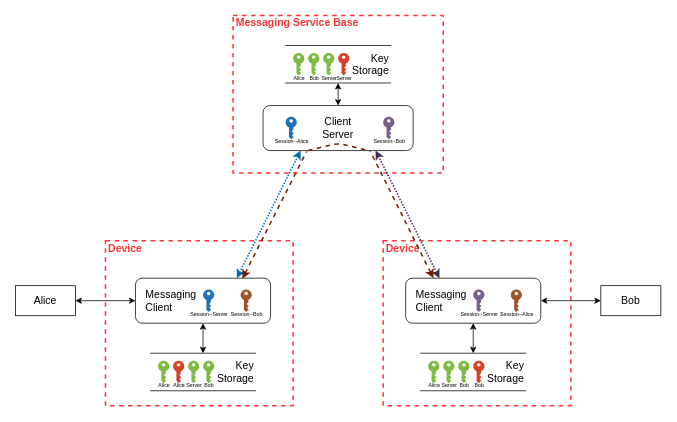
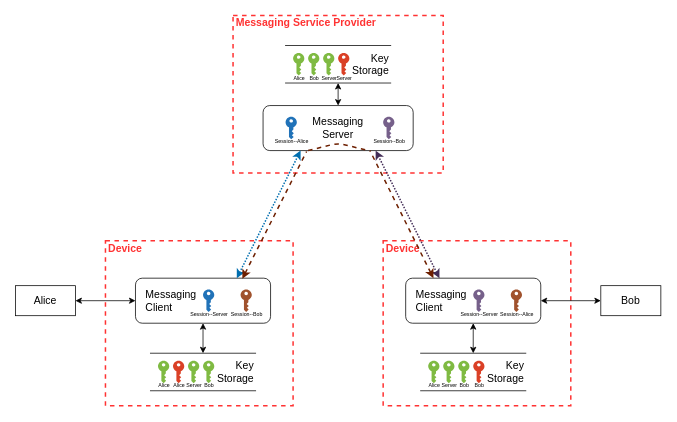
(287, 22) -> (296, 22)
(338, 128) -> (338, 128)
